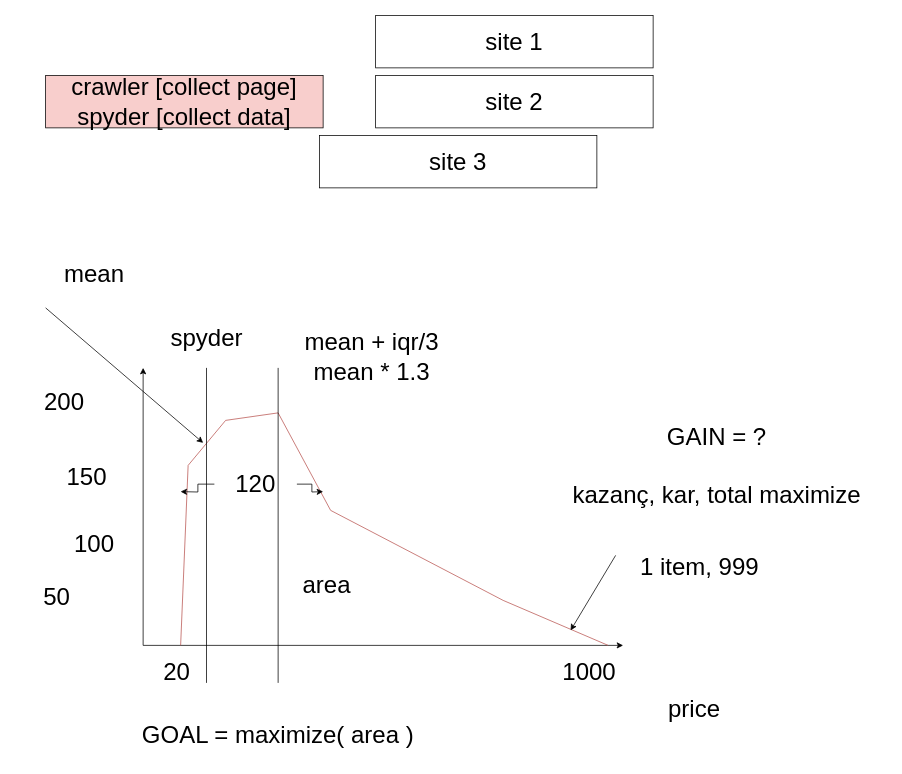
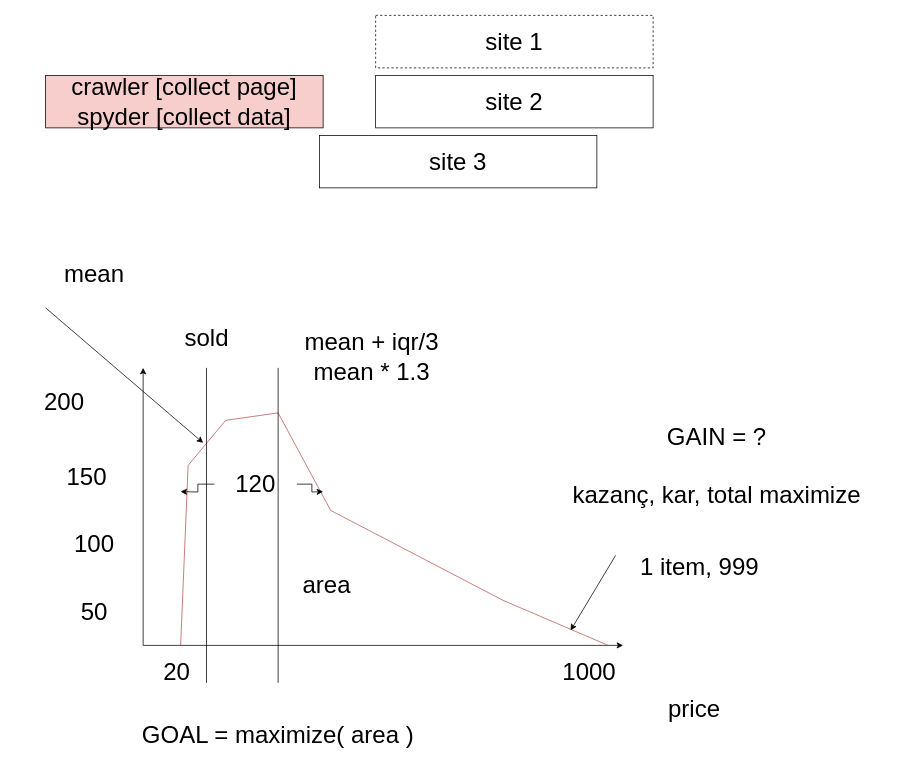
(514, 42) -> (514, 42)
(207, 338) -> (207, 338)
(57, 597) -> (94, 612)
